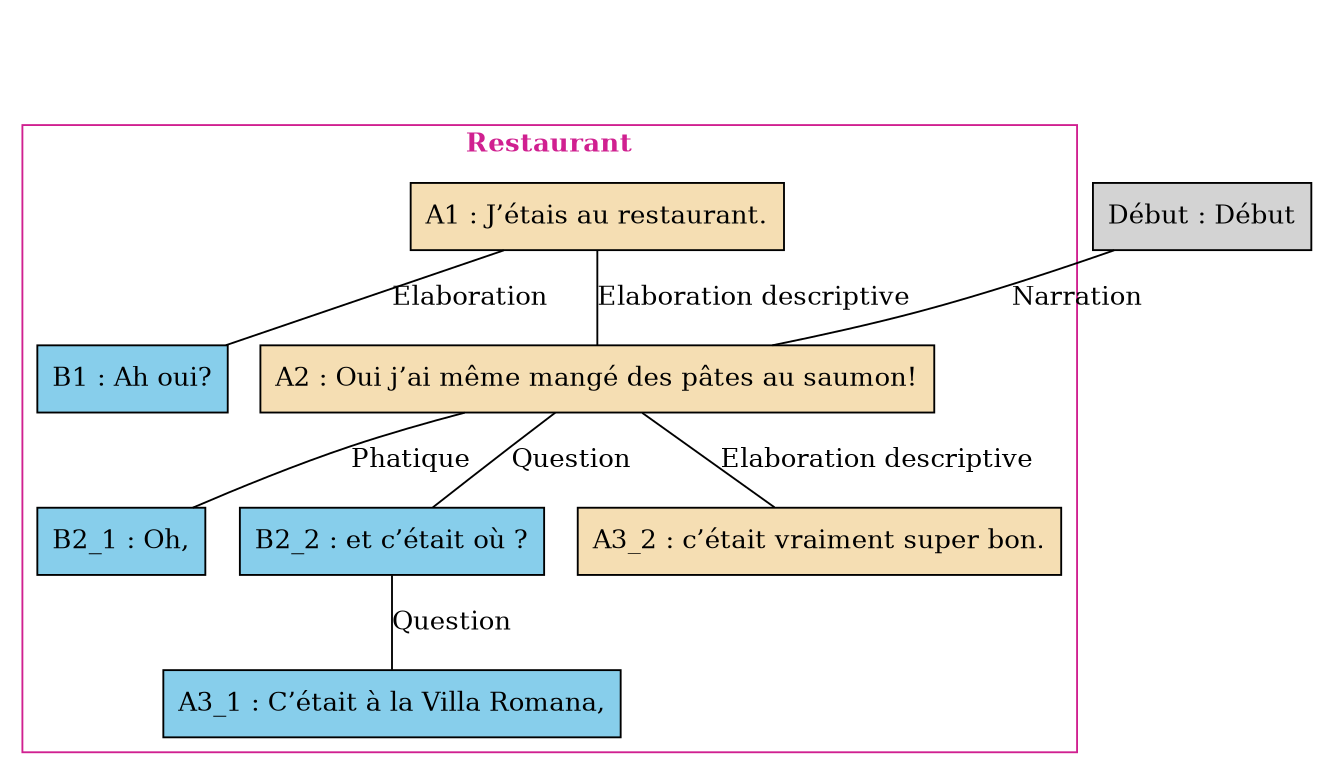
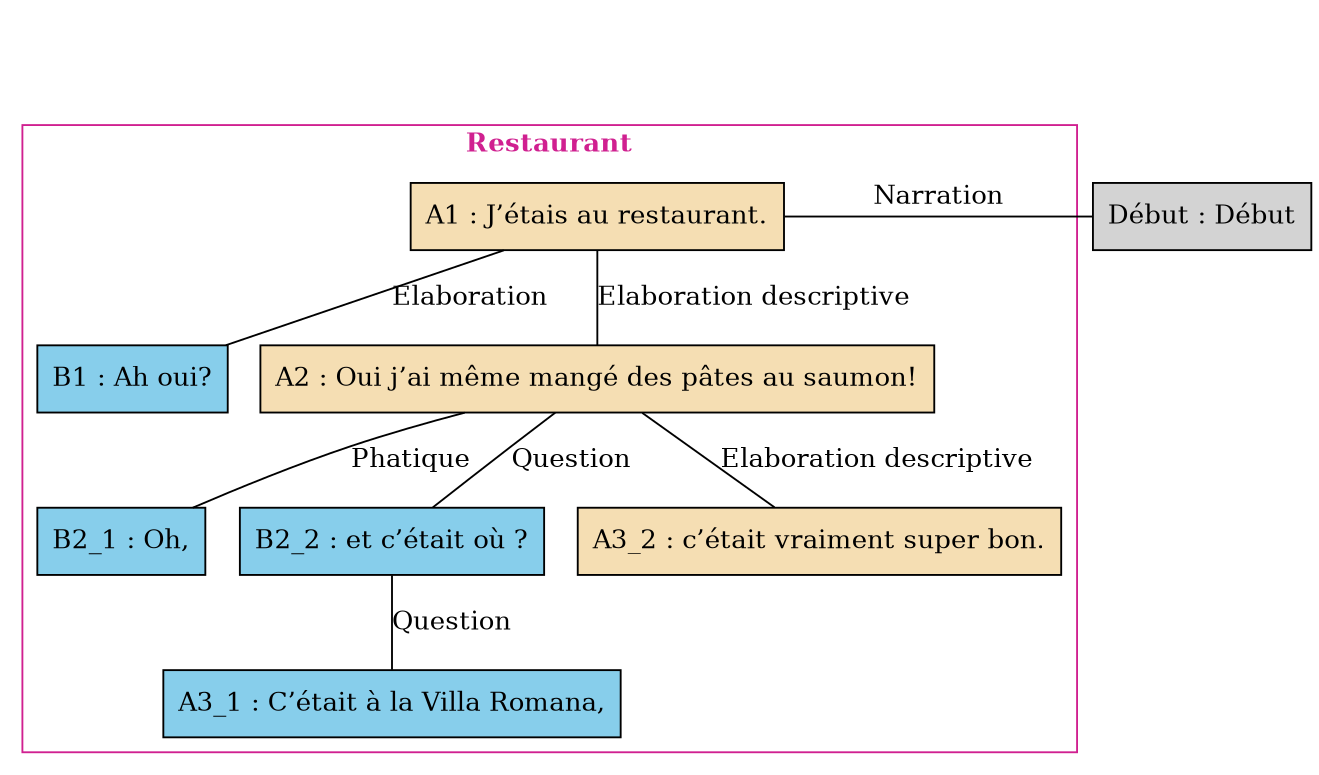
(945, 304) -> (938, 217)
